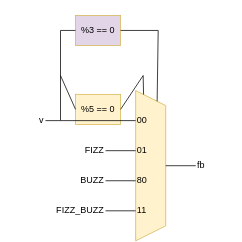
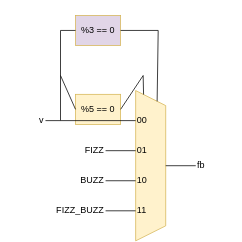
(142, 180) -> (142, 180)
